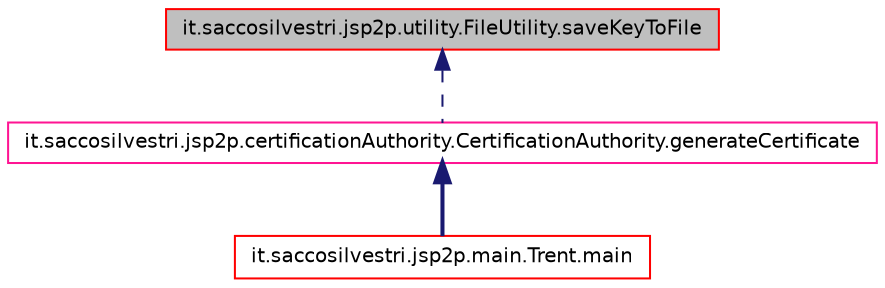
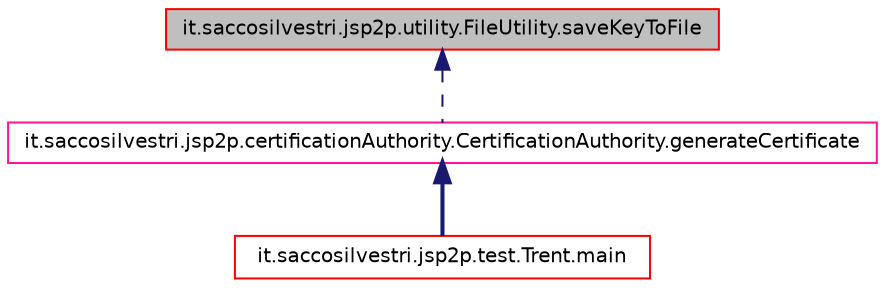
(442, 257) -> (442, 257)
